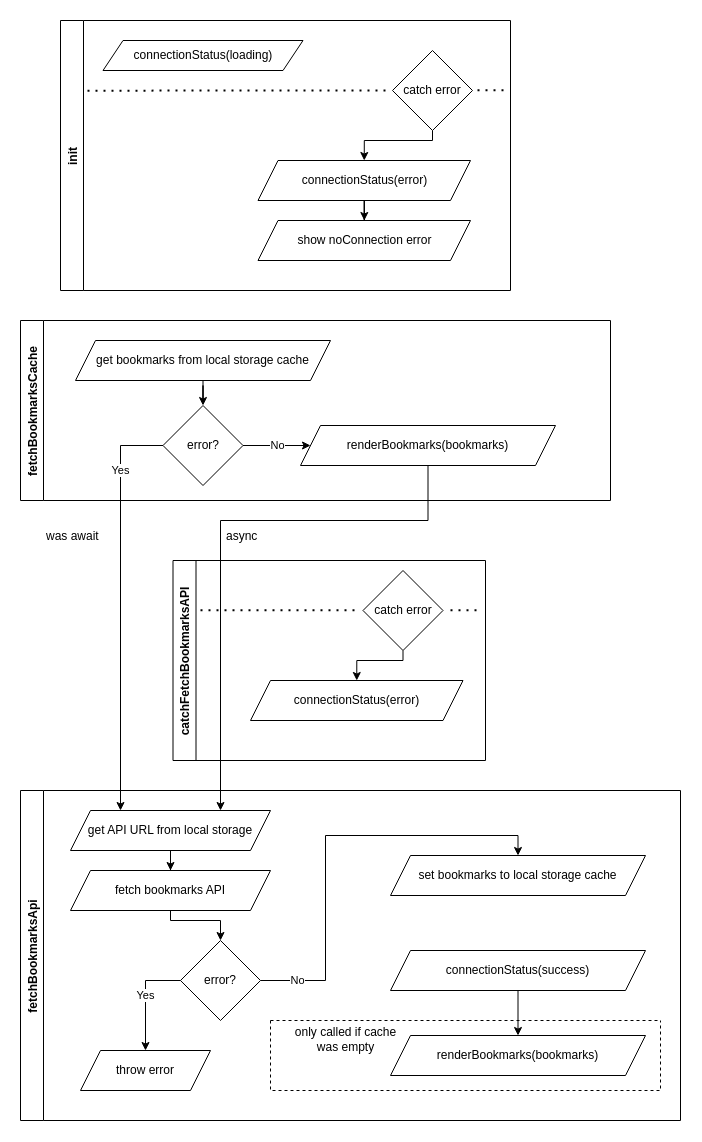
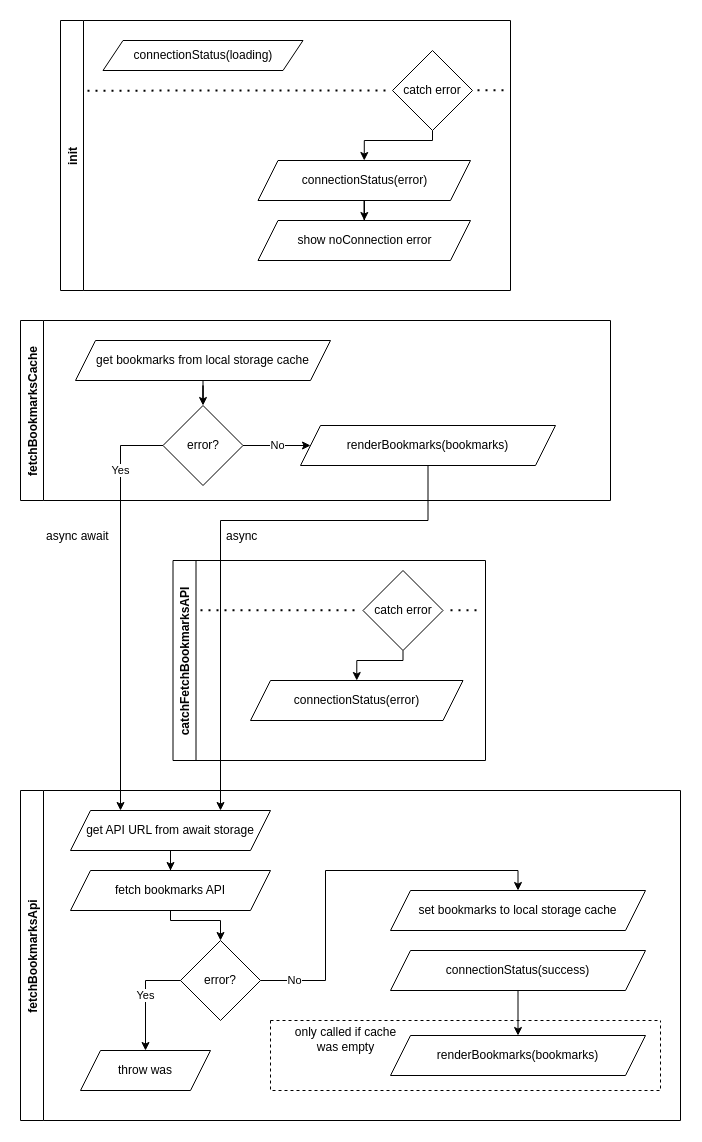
(73, 536) -> (80, 536)
(171, 831) -> (171, 831)
(518, 876) -> (518, 911)
(146, 1071) -> (146, 1071)
